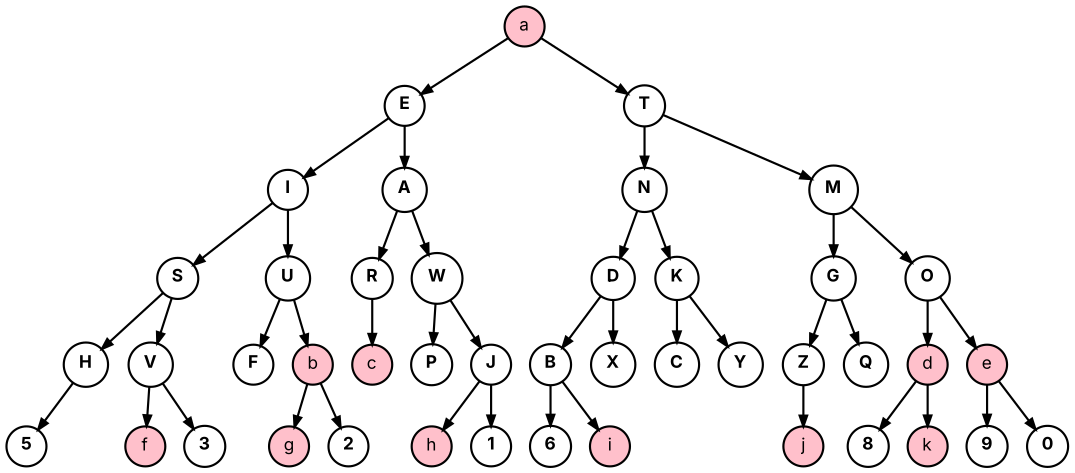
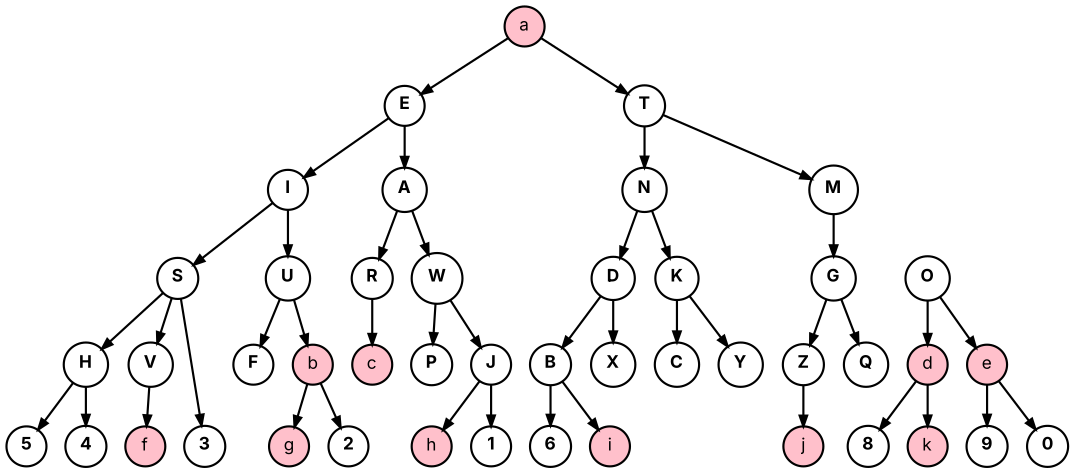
(877, 231) -> none
(175, 402) -> (190, 357)
none -> (86, 446)
